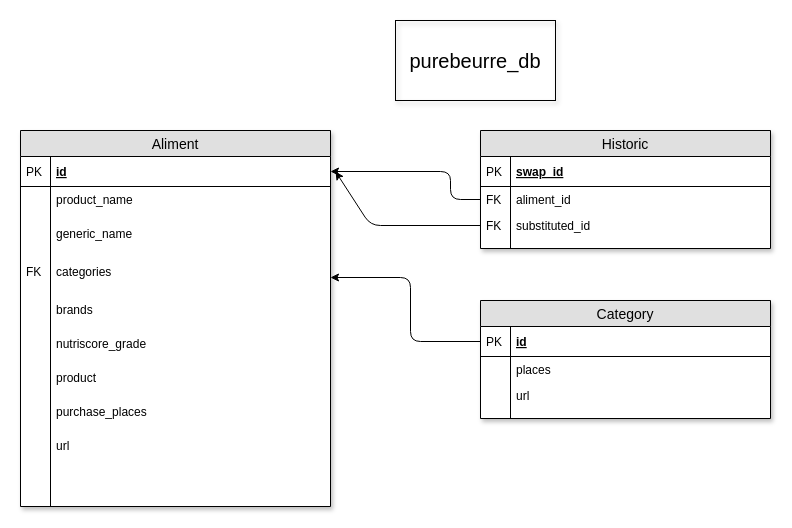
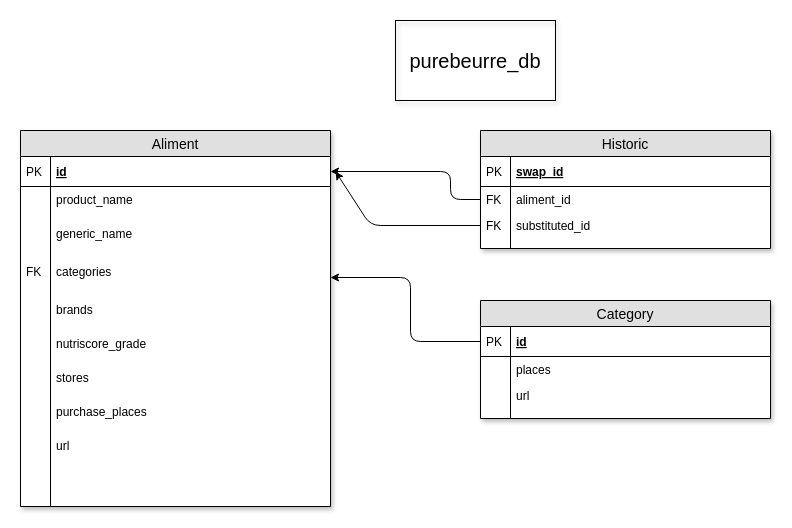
(80, 378) -> (76, 378)
